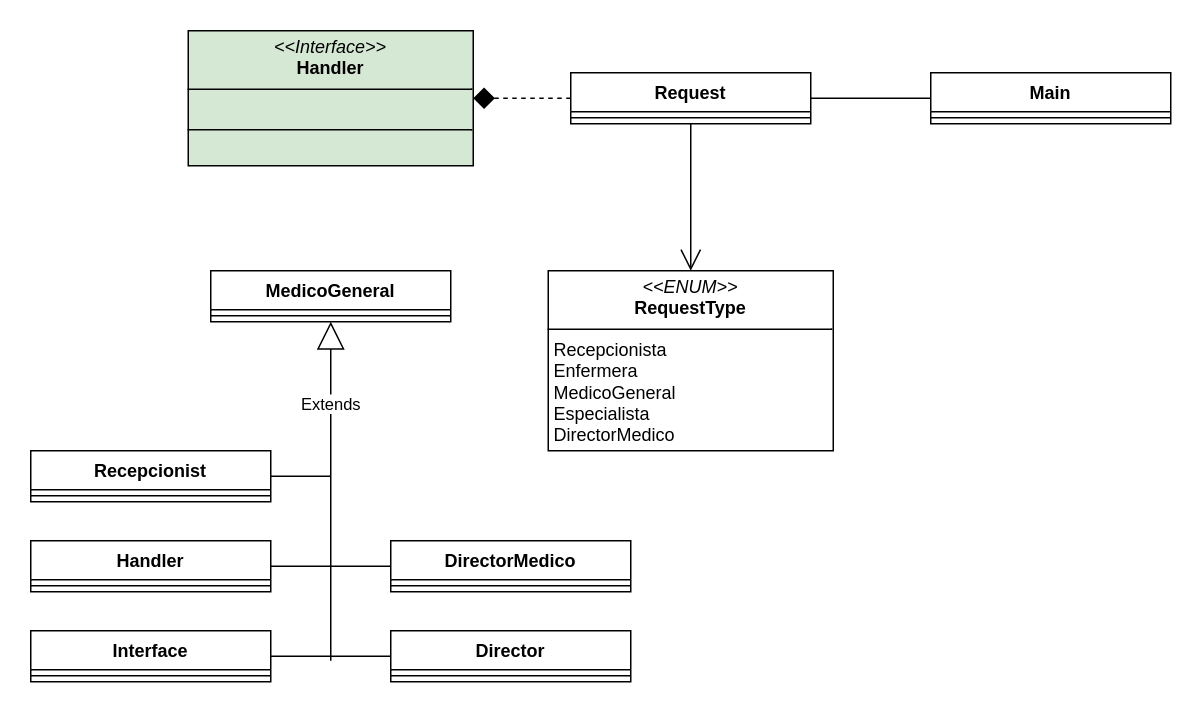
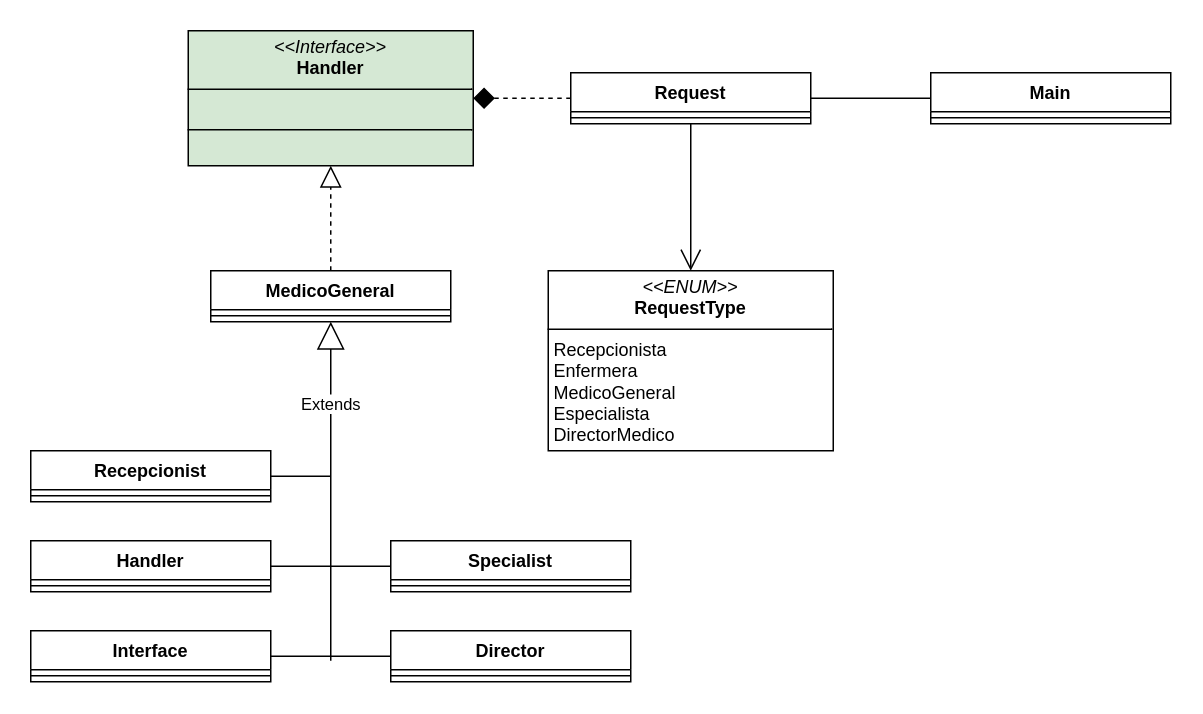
none -> (331, 229)
(511, 562) -> (511, 562)
